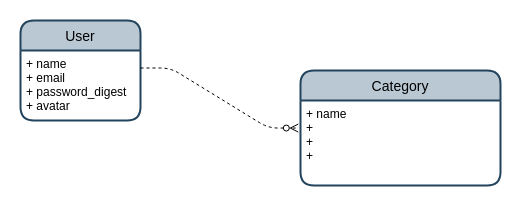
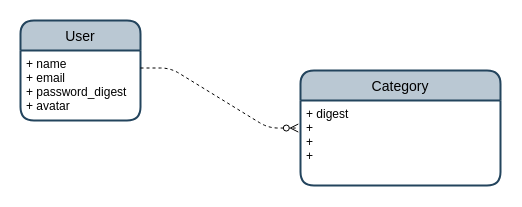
(325, 114) -> (330, 114)
